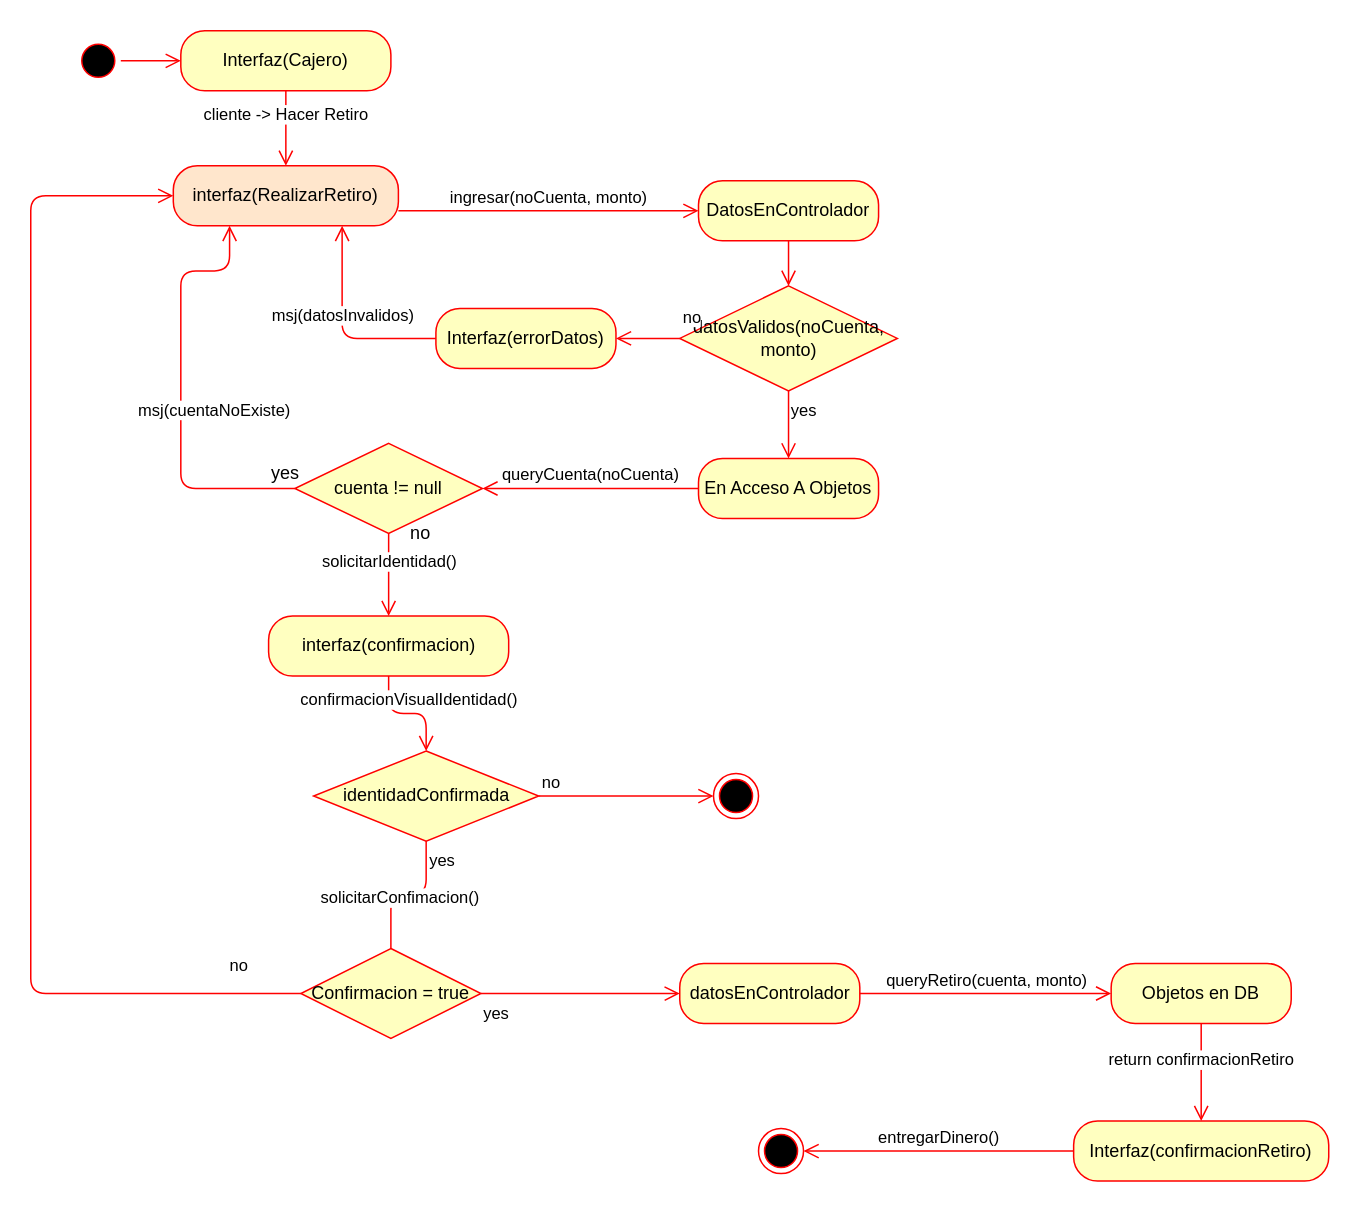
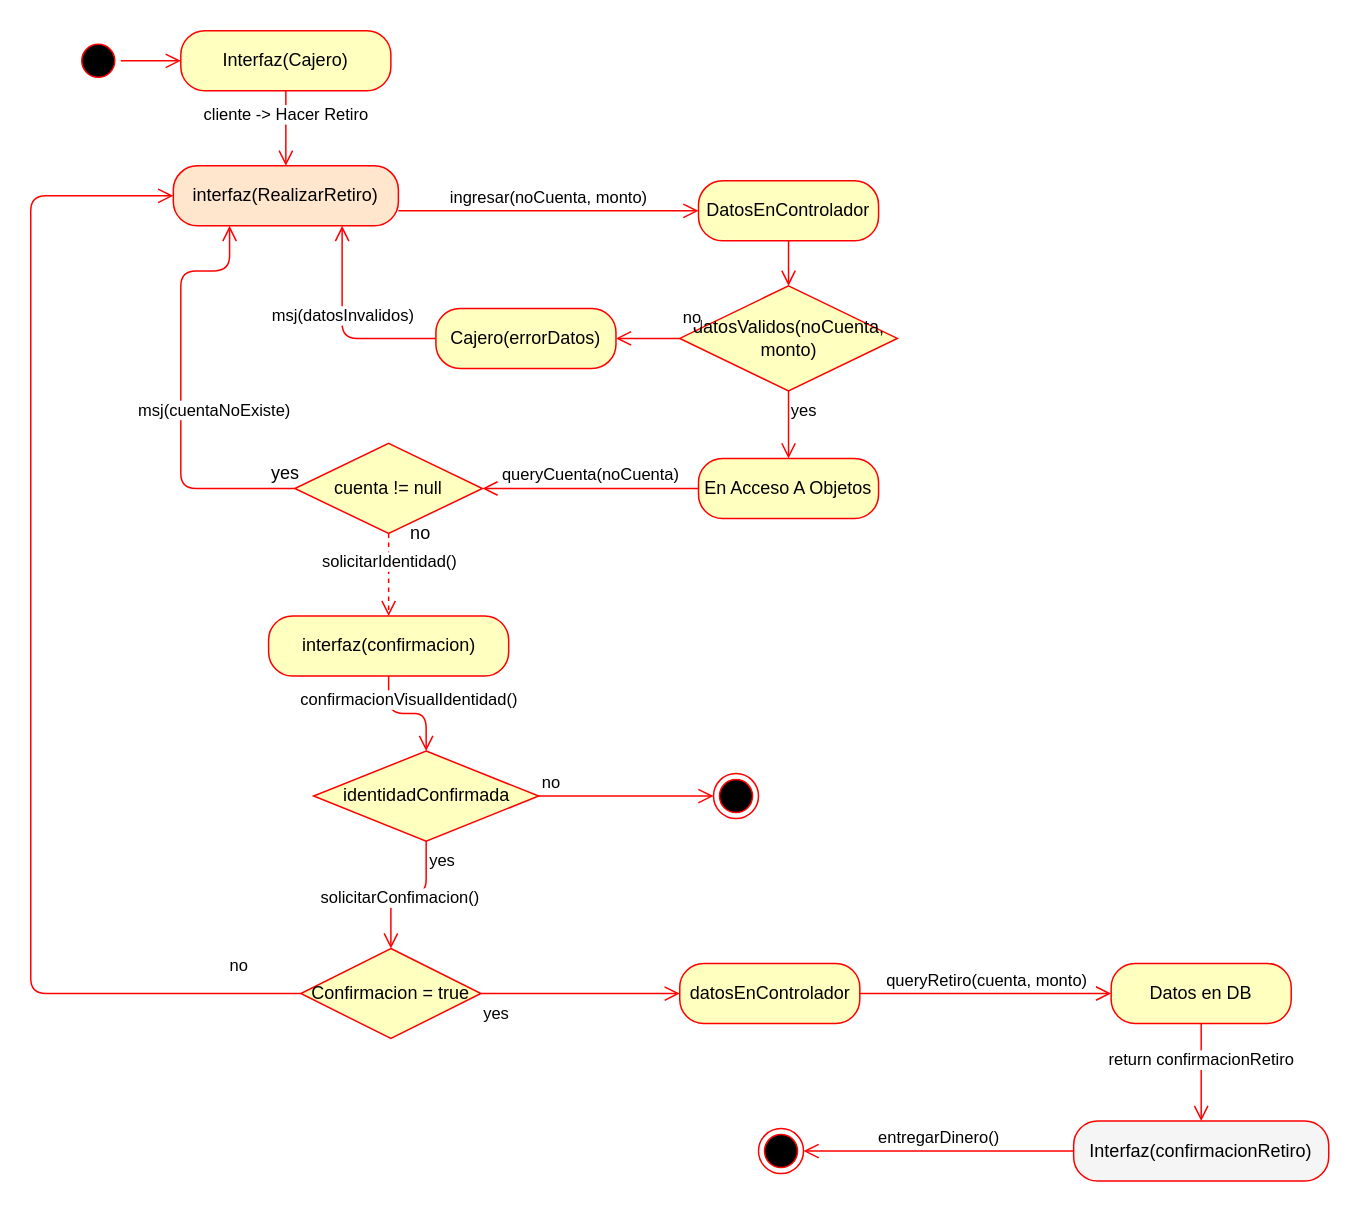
(526, 338) -> (526, 338)
(389, 592) -> (389, 592)
(391, 942) -> (391, 941)
(1201, 994) -> (1201, 994)
(1201, 1151) -> (1201, 1151)
